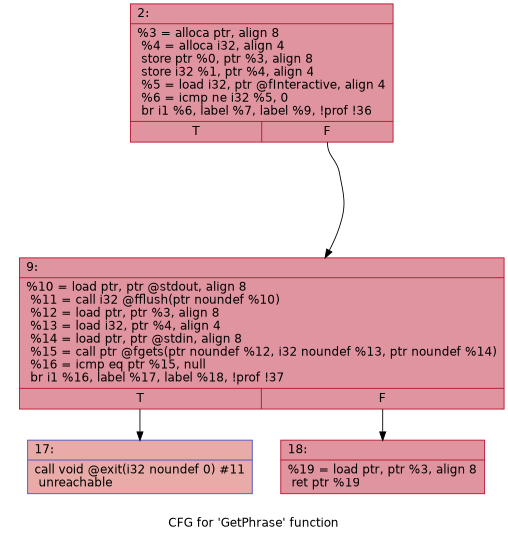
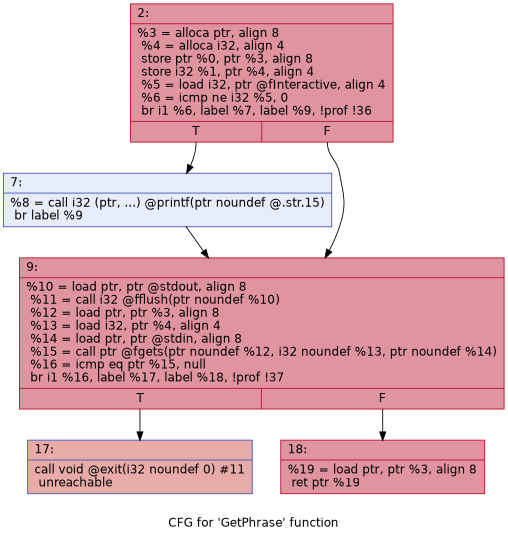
none -> (168, 200)
